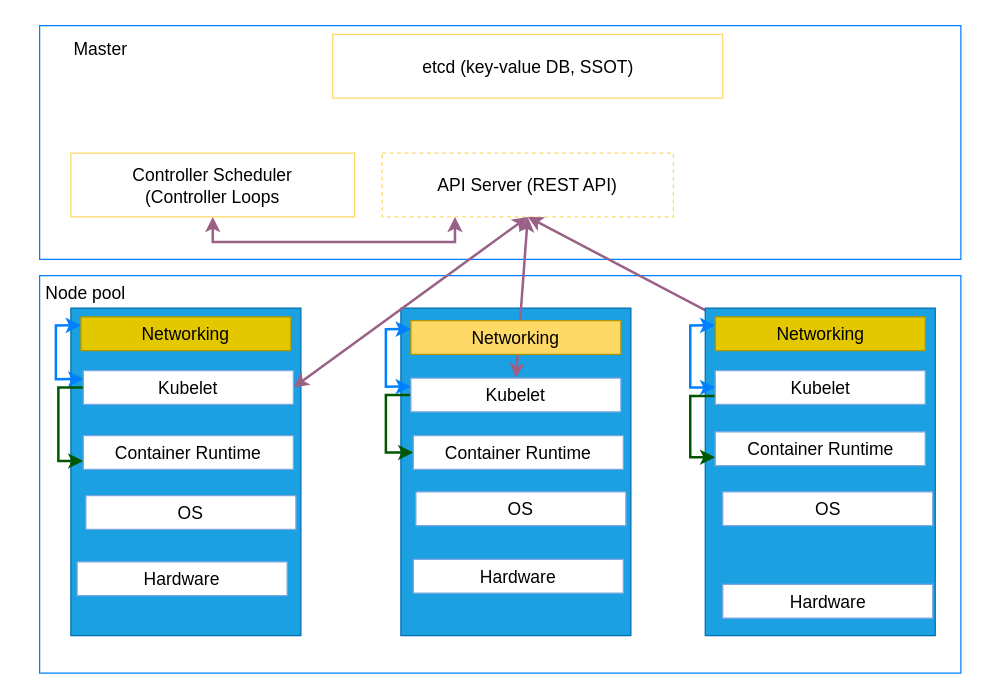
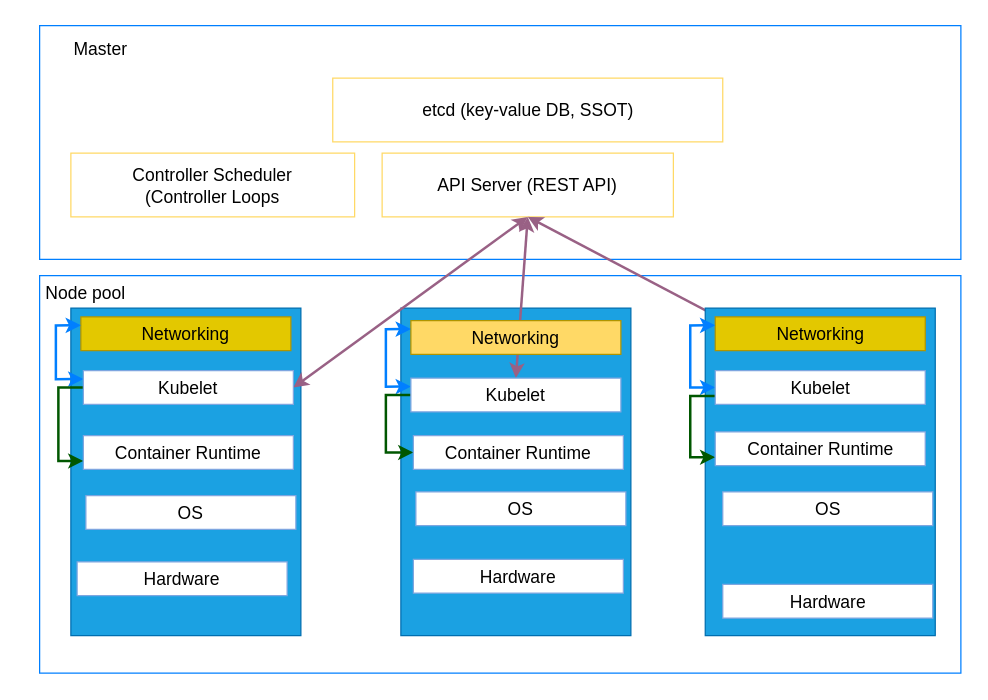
(528, 66) -> (528, 110)
(528, 185) -> (528, 185)
(334, 242) -> none
